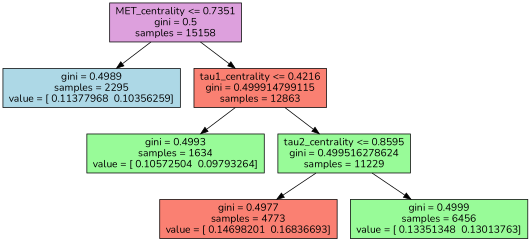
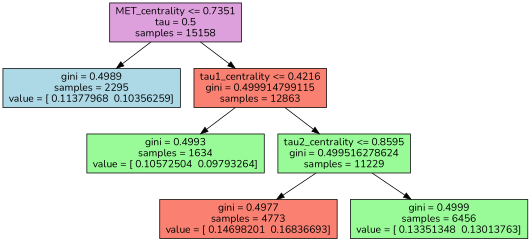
(176, 22) -> (176, 22)
